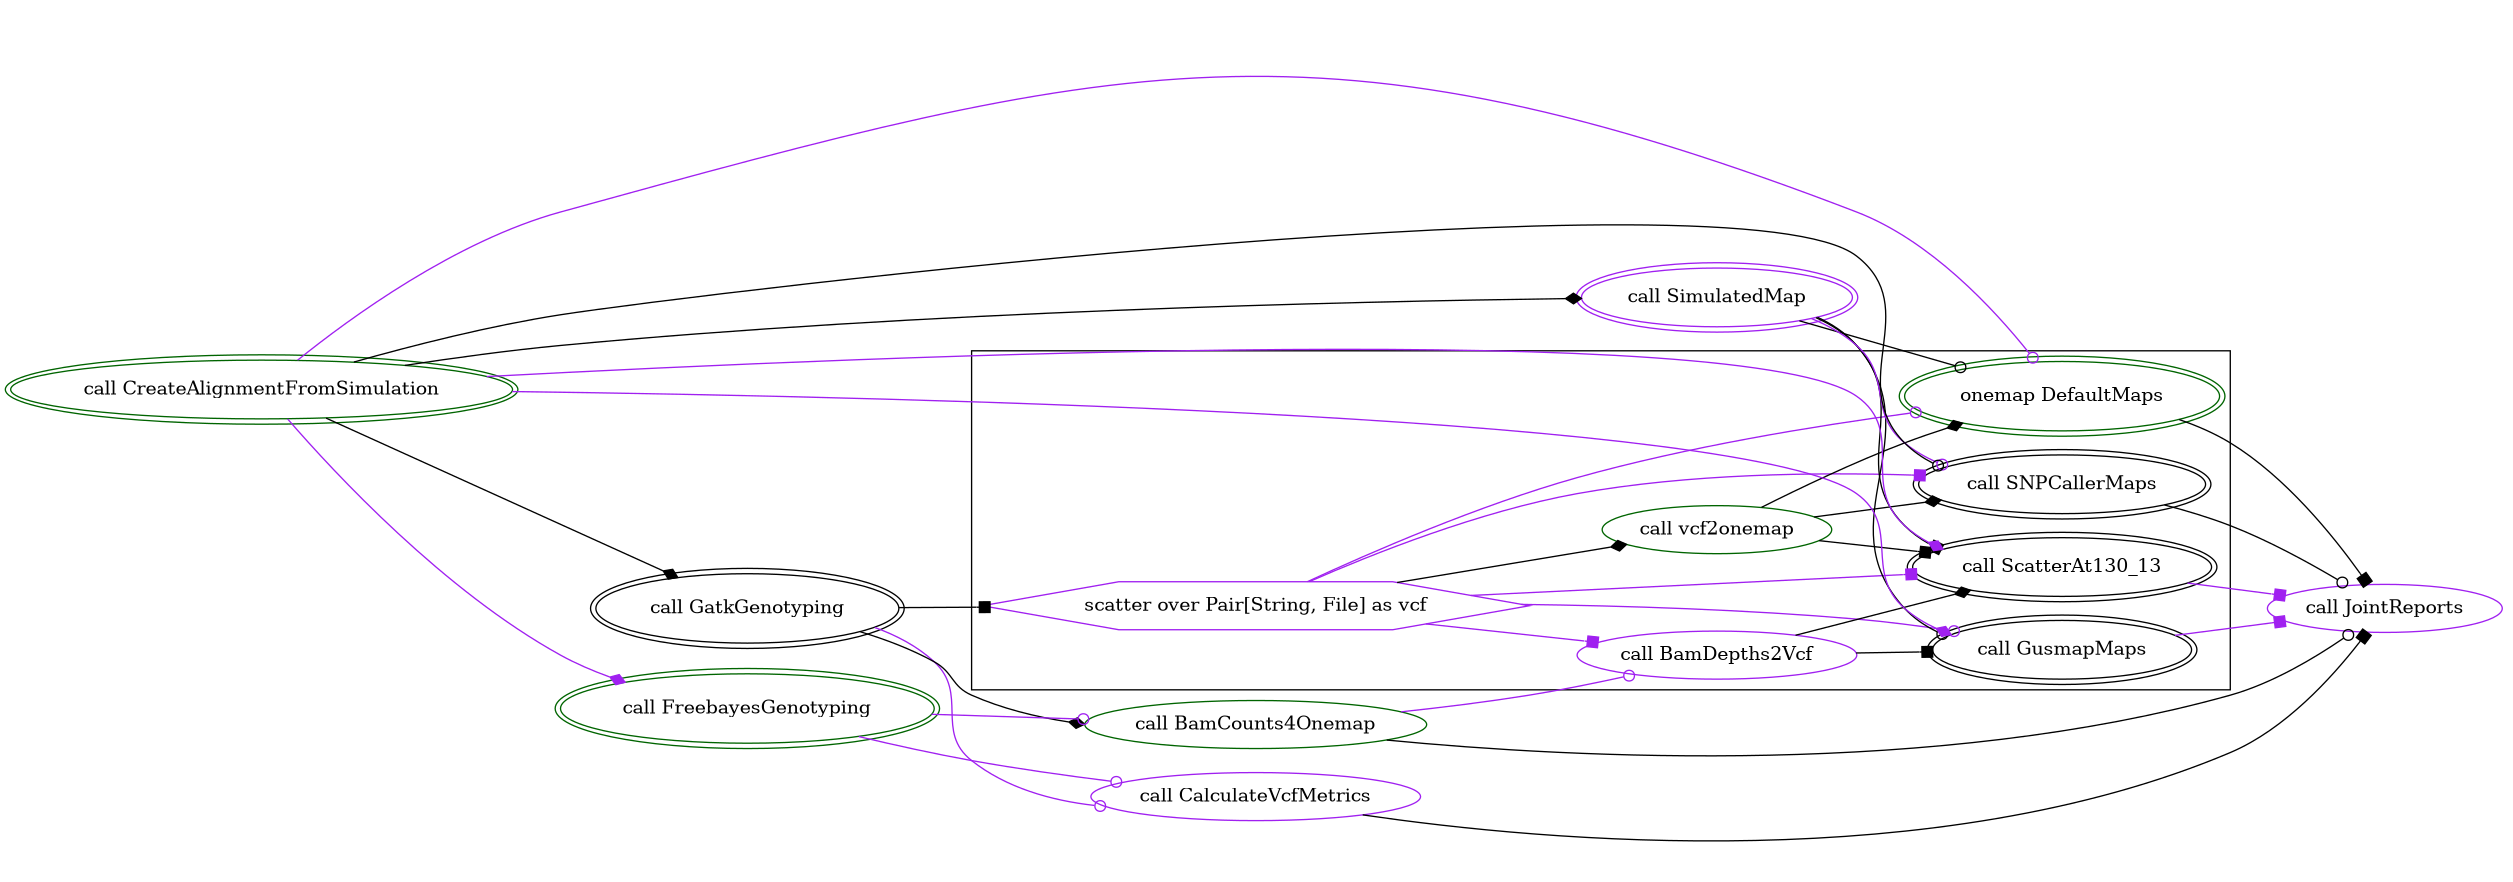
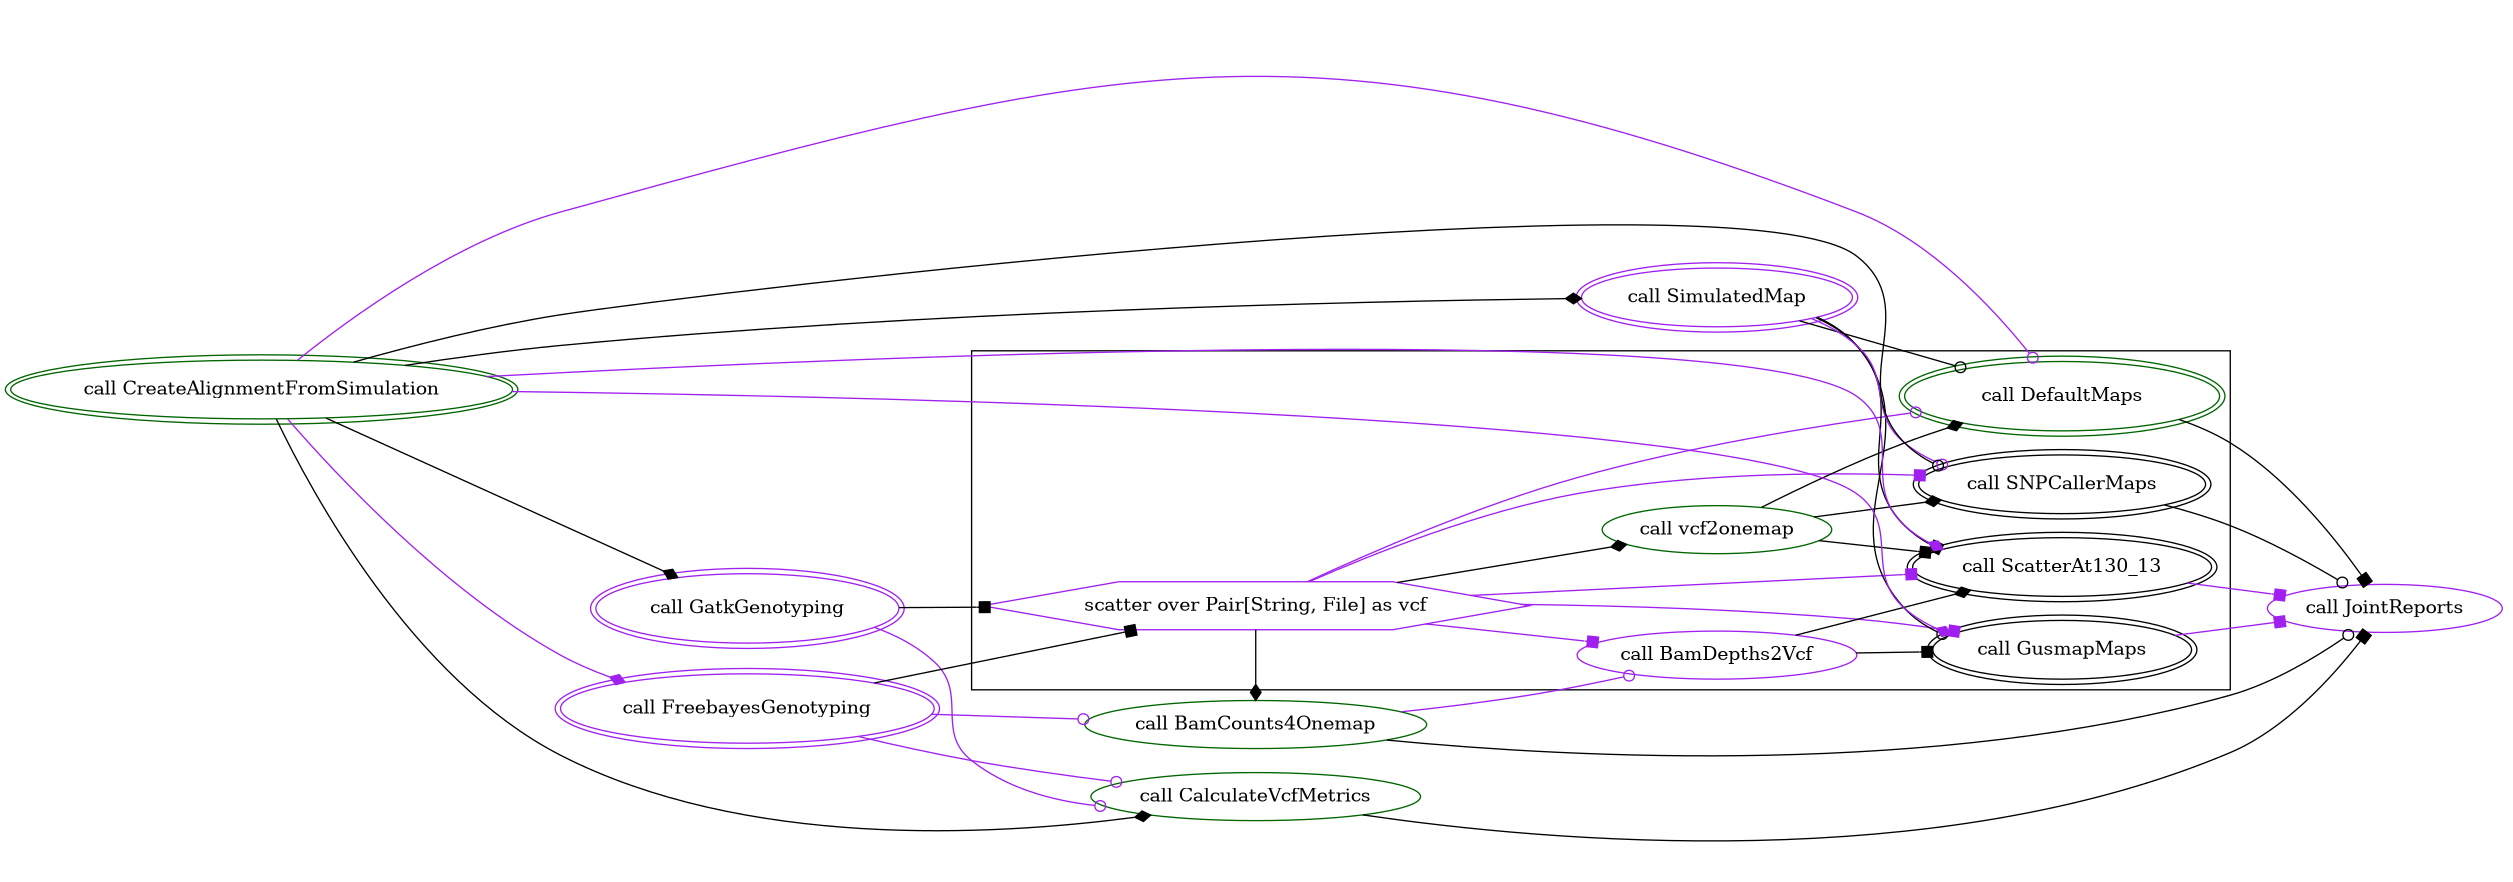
(2062, 396) -> (2062, 396)
(747, 608) -> (747, 608)
(1735, 611) -> (1735, 611)
none -> (999, 658)
(959, 687) -> (1256, 657)
(747, 709) -> (747, 709)
none -> (624, 782)
(1256, 797) -> (1256, 797)
